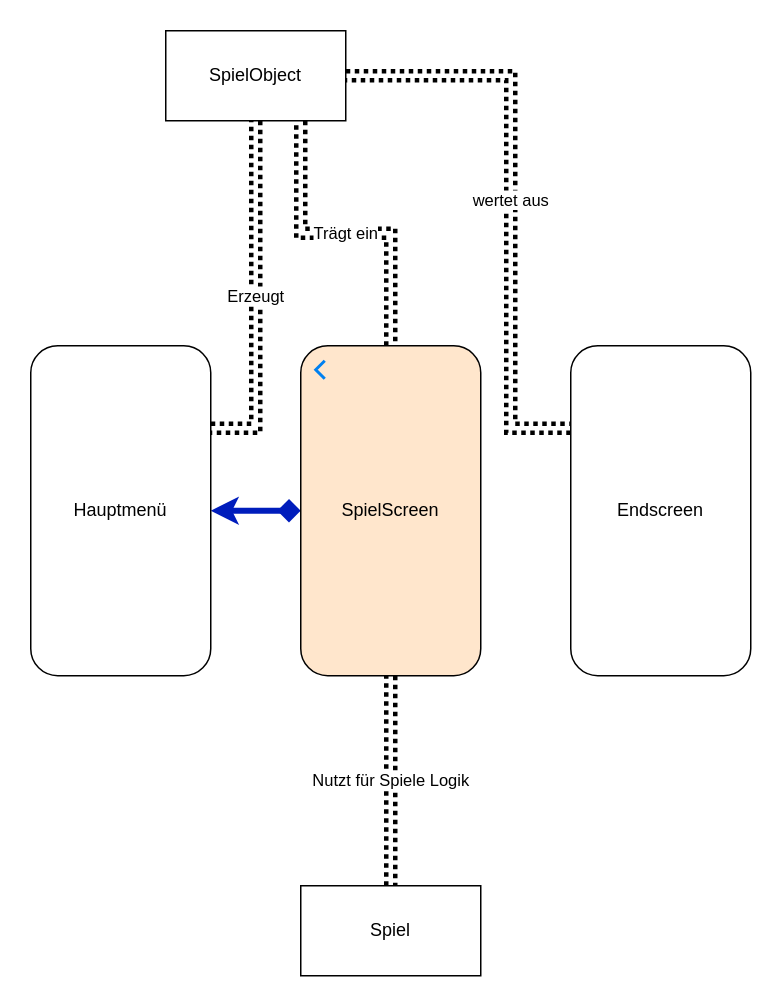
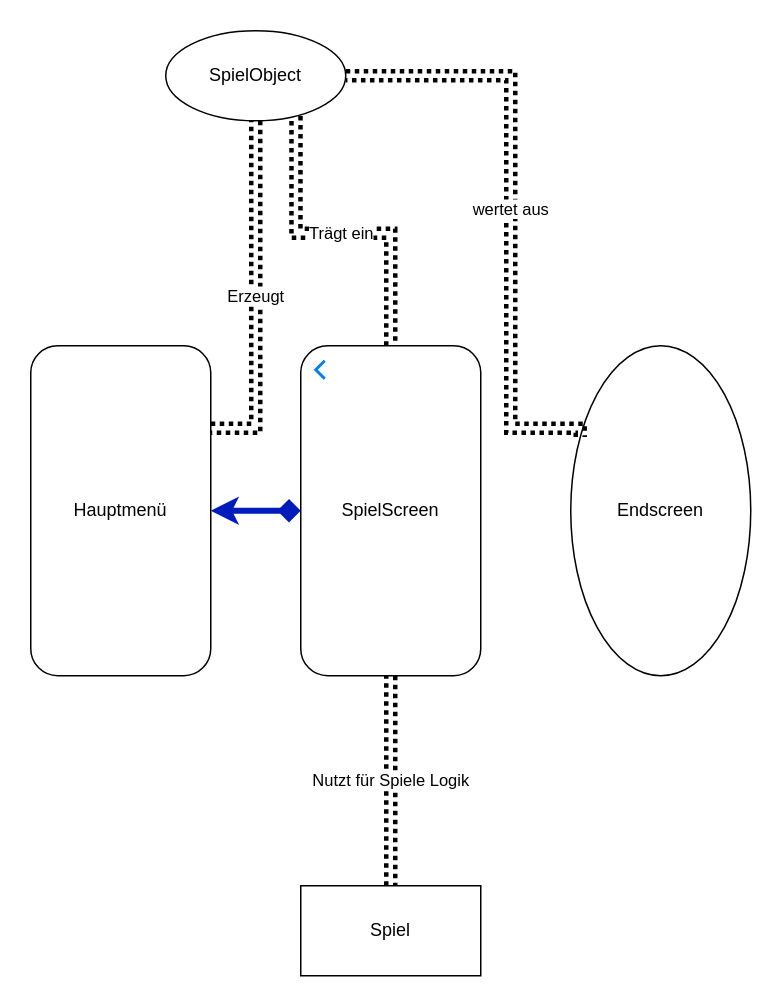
(256, 76) -> (256, 76)
(391, 511) -> (391, 511)
(661, 511) -> (661, 511)
